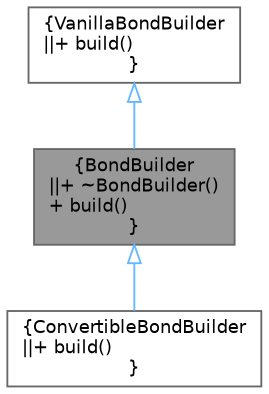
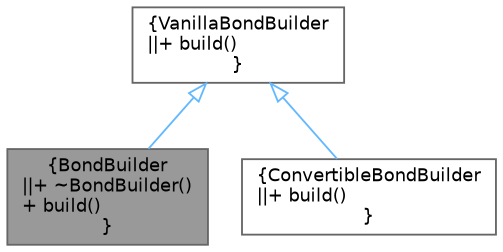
(134, 287) -> (310, 128)
